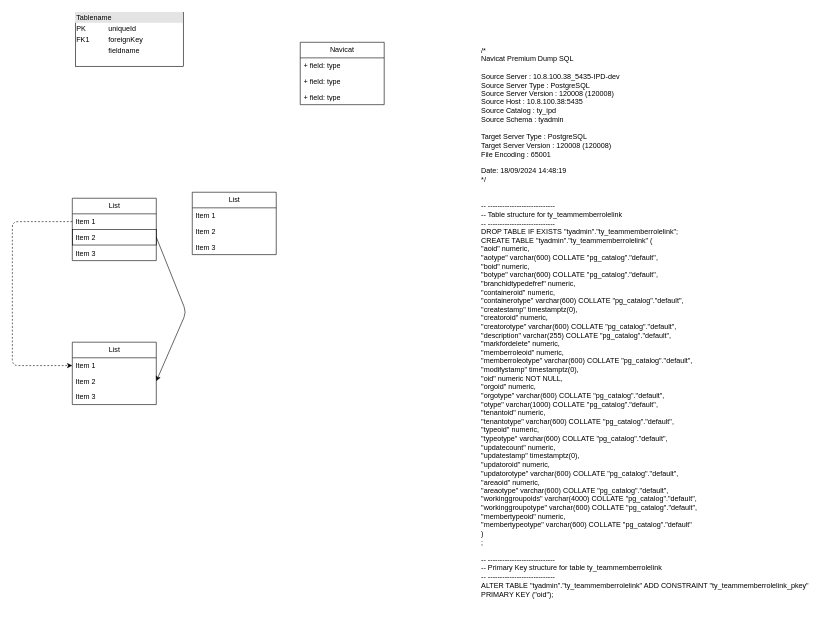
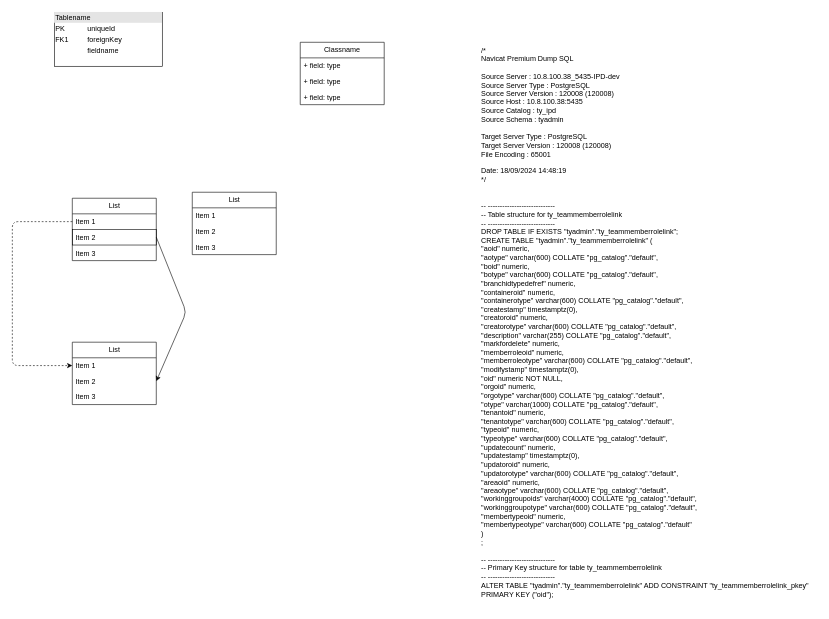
(129, 39) -> (108, 39)
(342, 50) -> (342, 50)
